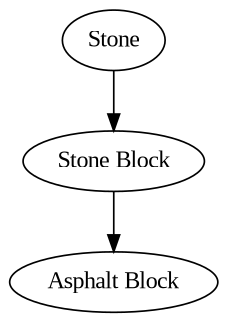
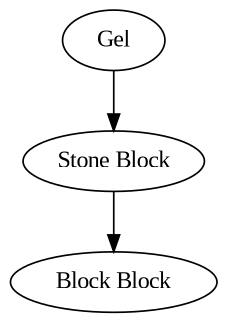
(114, 40) -> (114, 40)
(114, 282) -> (114, 282)
